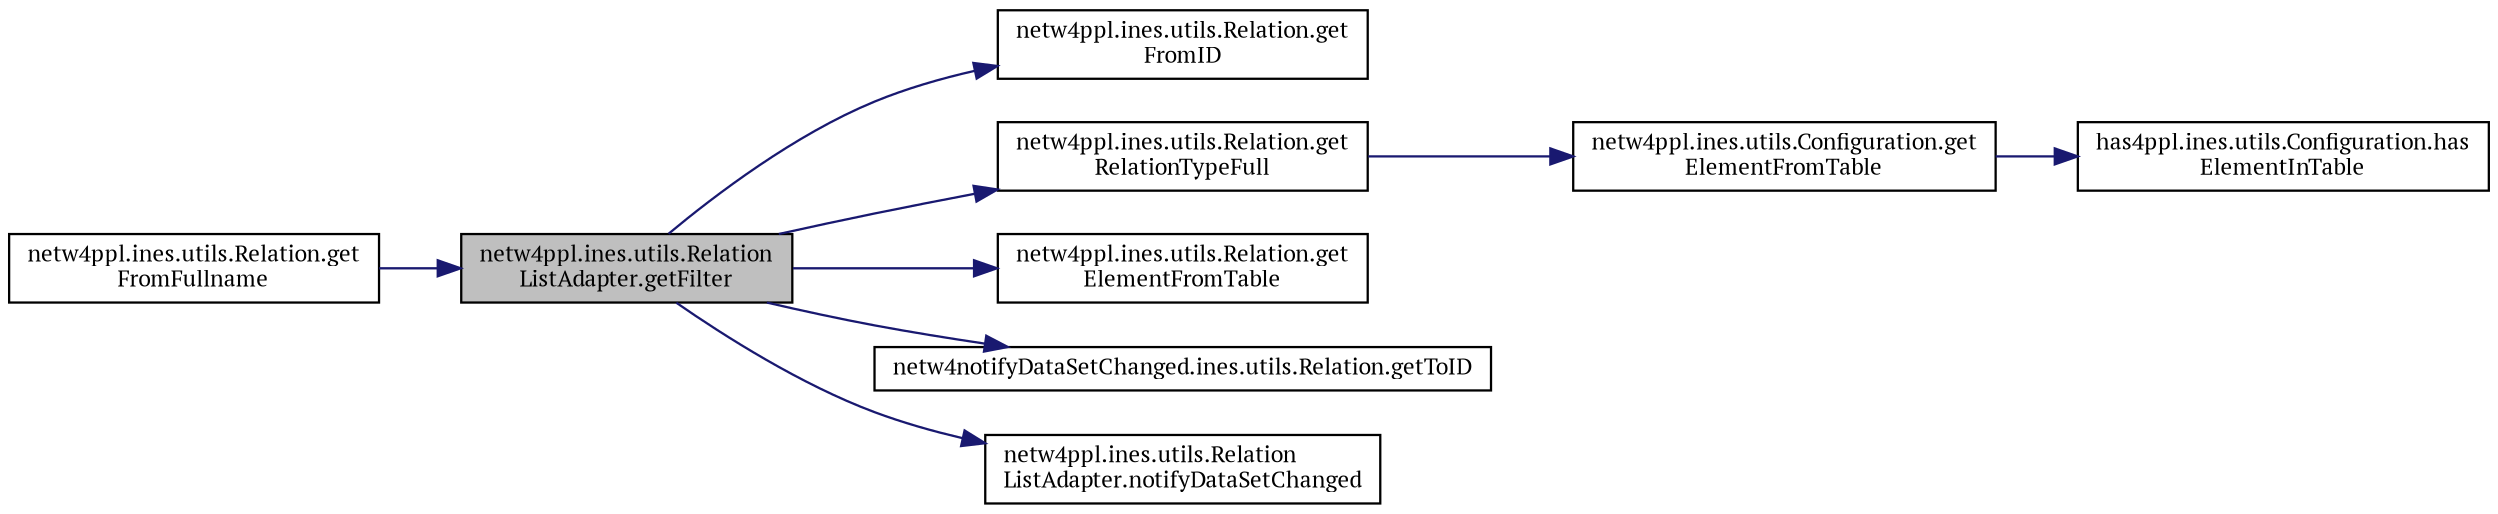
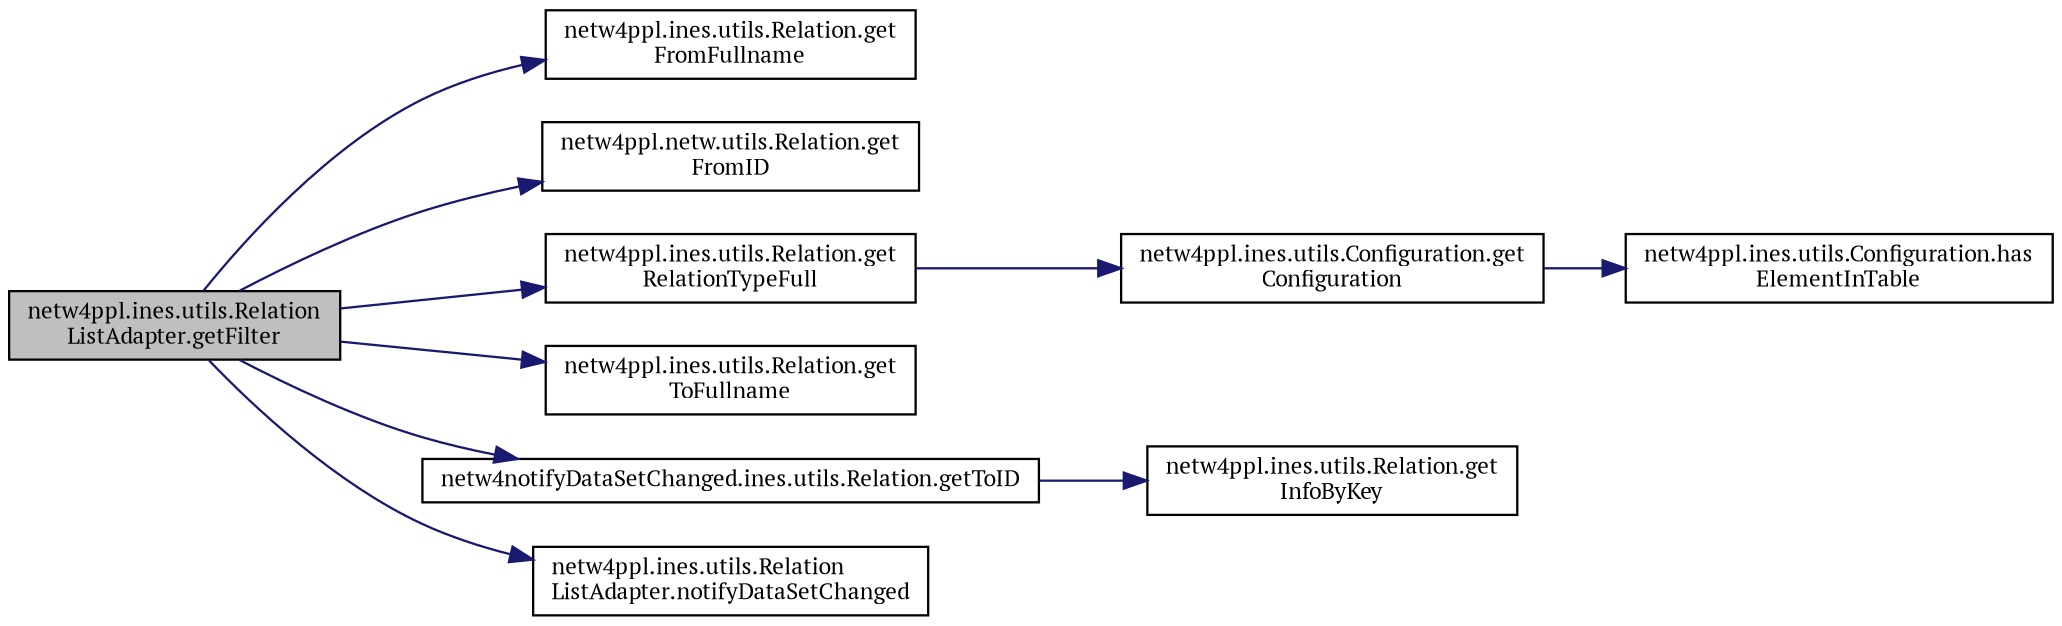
(1183, 45) -> (731, 156)
(1784, 156) -> (1332, 268)
(2283, 156) -> (1839, 268)
(408, 268) -> (344, 150)
(1183, 268) -> (731, 380)
none -> (1332, 481)
